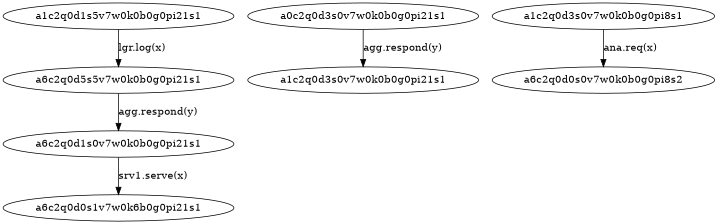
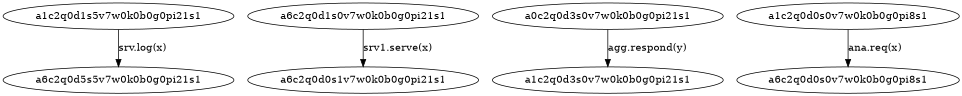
(603, 16) -> (848, 16)
(142, 48) -> (143, 48)
(603, 80) -> (848, 80)
(119, 108) -> none
(119, 208) -> (363, 80)
